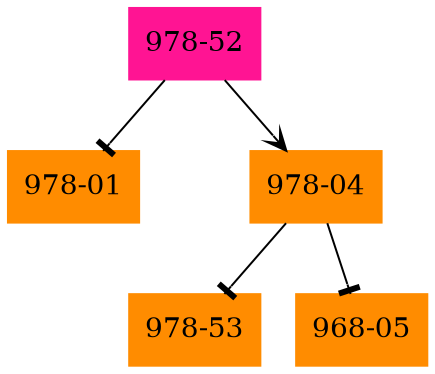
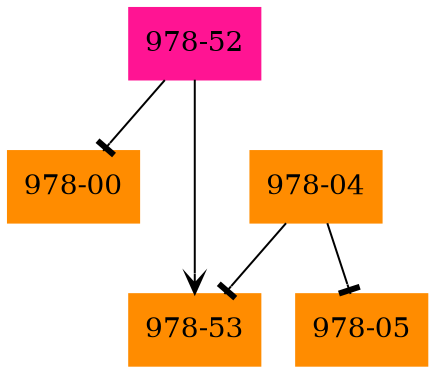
(249, 108) -> (195, 177)
(74, 187) -> (74, 187)
(362, 330) -> (362, 330)
